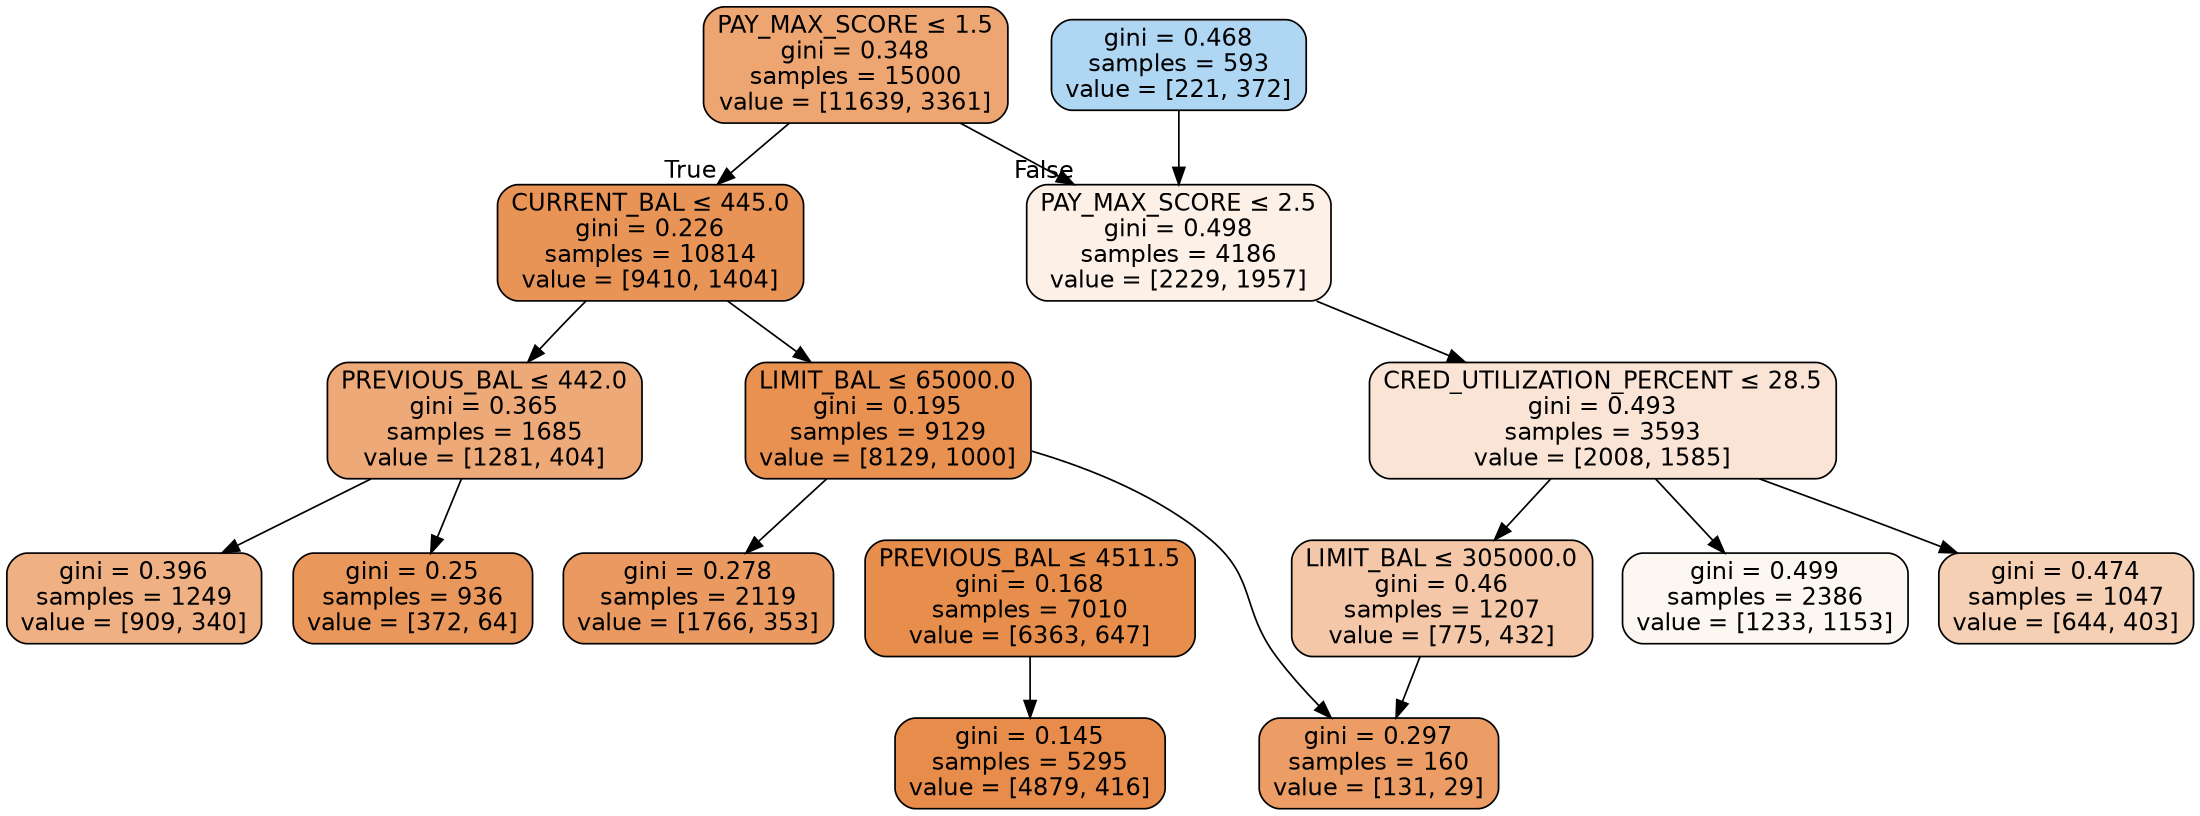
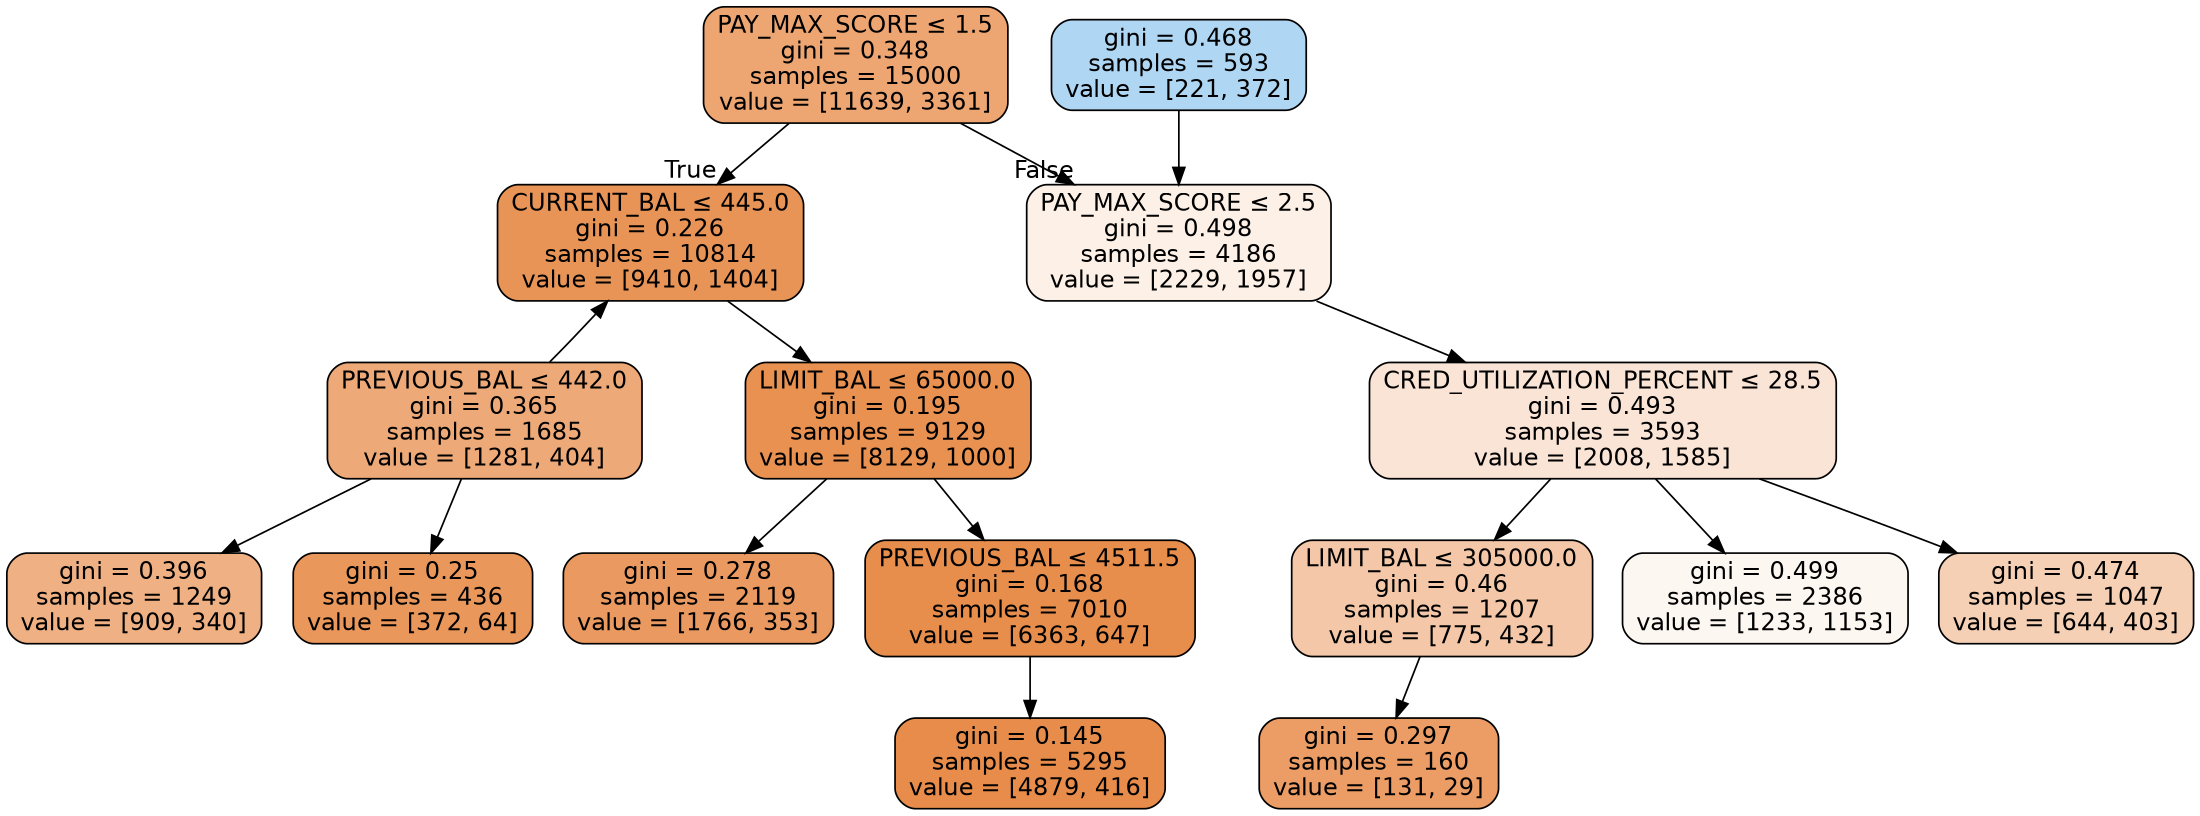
(562, 325) -> (573, 338)
(1210, 540) -> (954, 503)
(413, 598) -> (413, 598)
